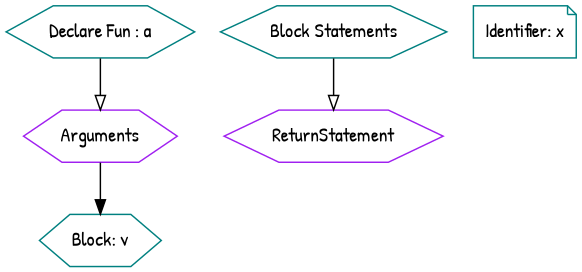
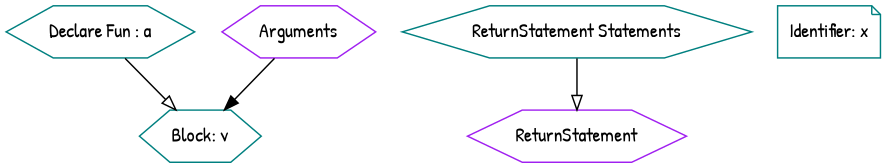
(334, 32) -> (577, 32)
(100, 77) -> (145, 79)
